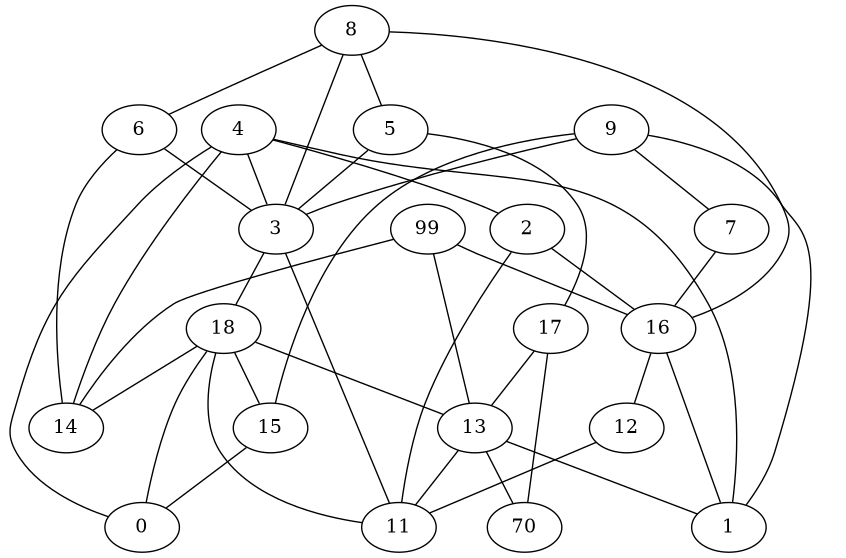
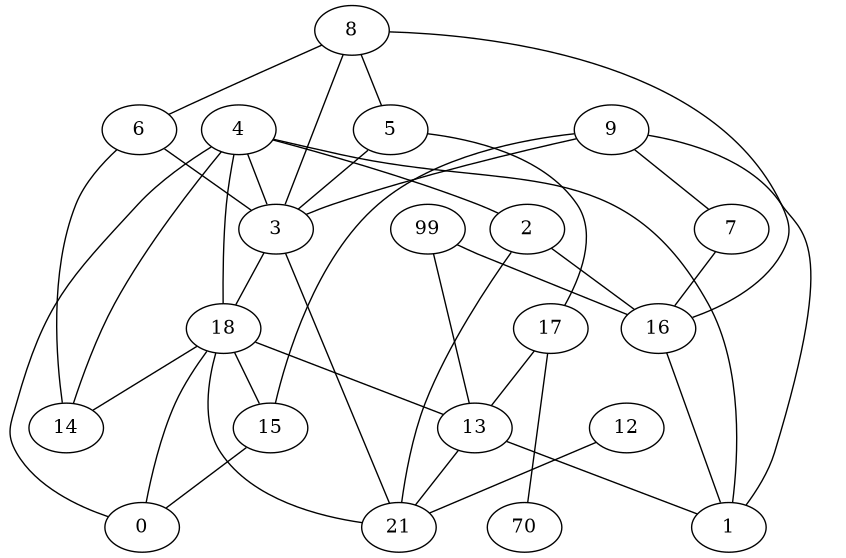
none -> (225, 229)
(216, 288) -> none
(643, 378) -> none
(498, 474) -> none
(399, 527) -> (399, 527)
